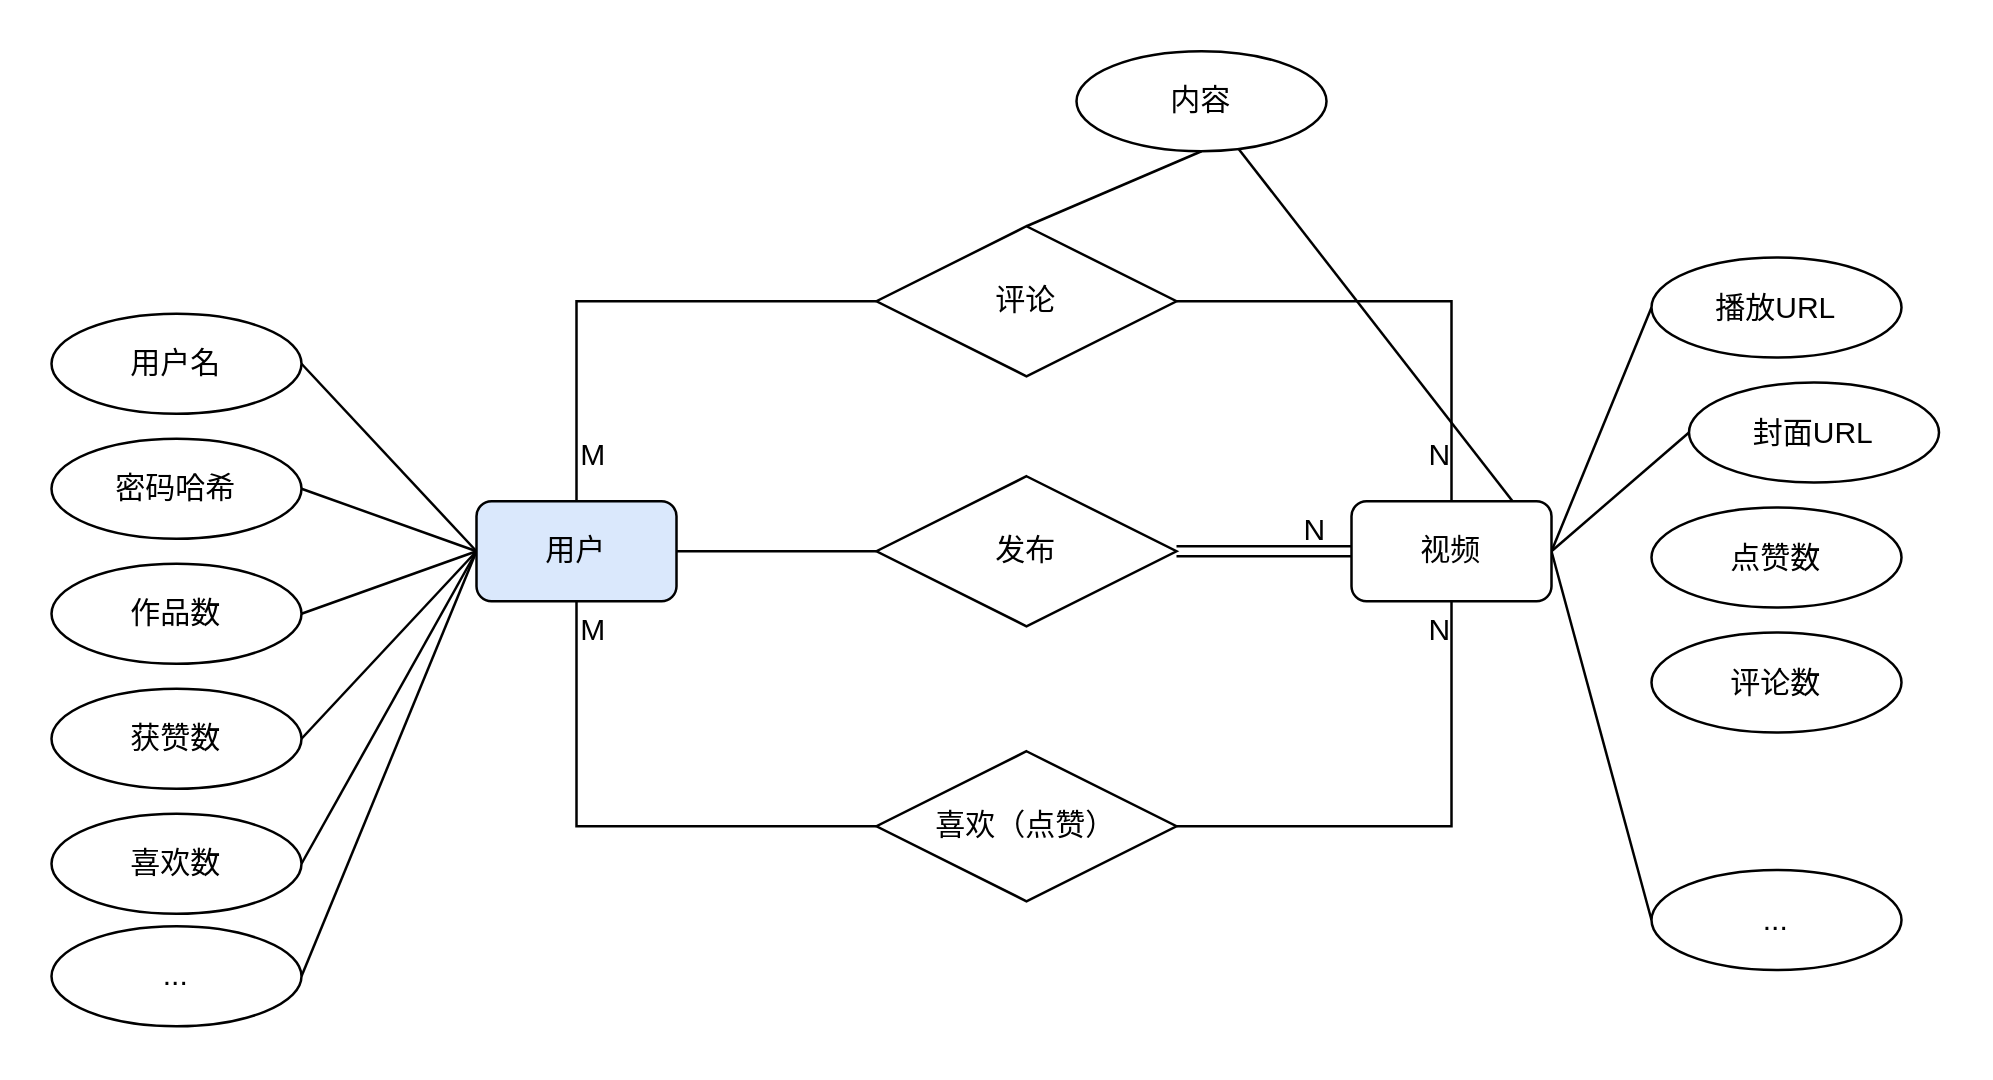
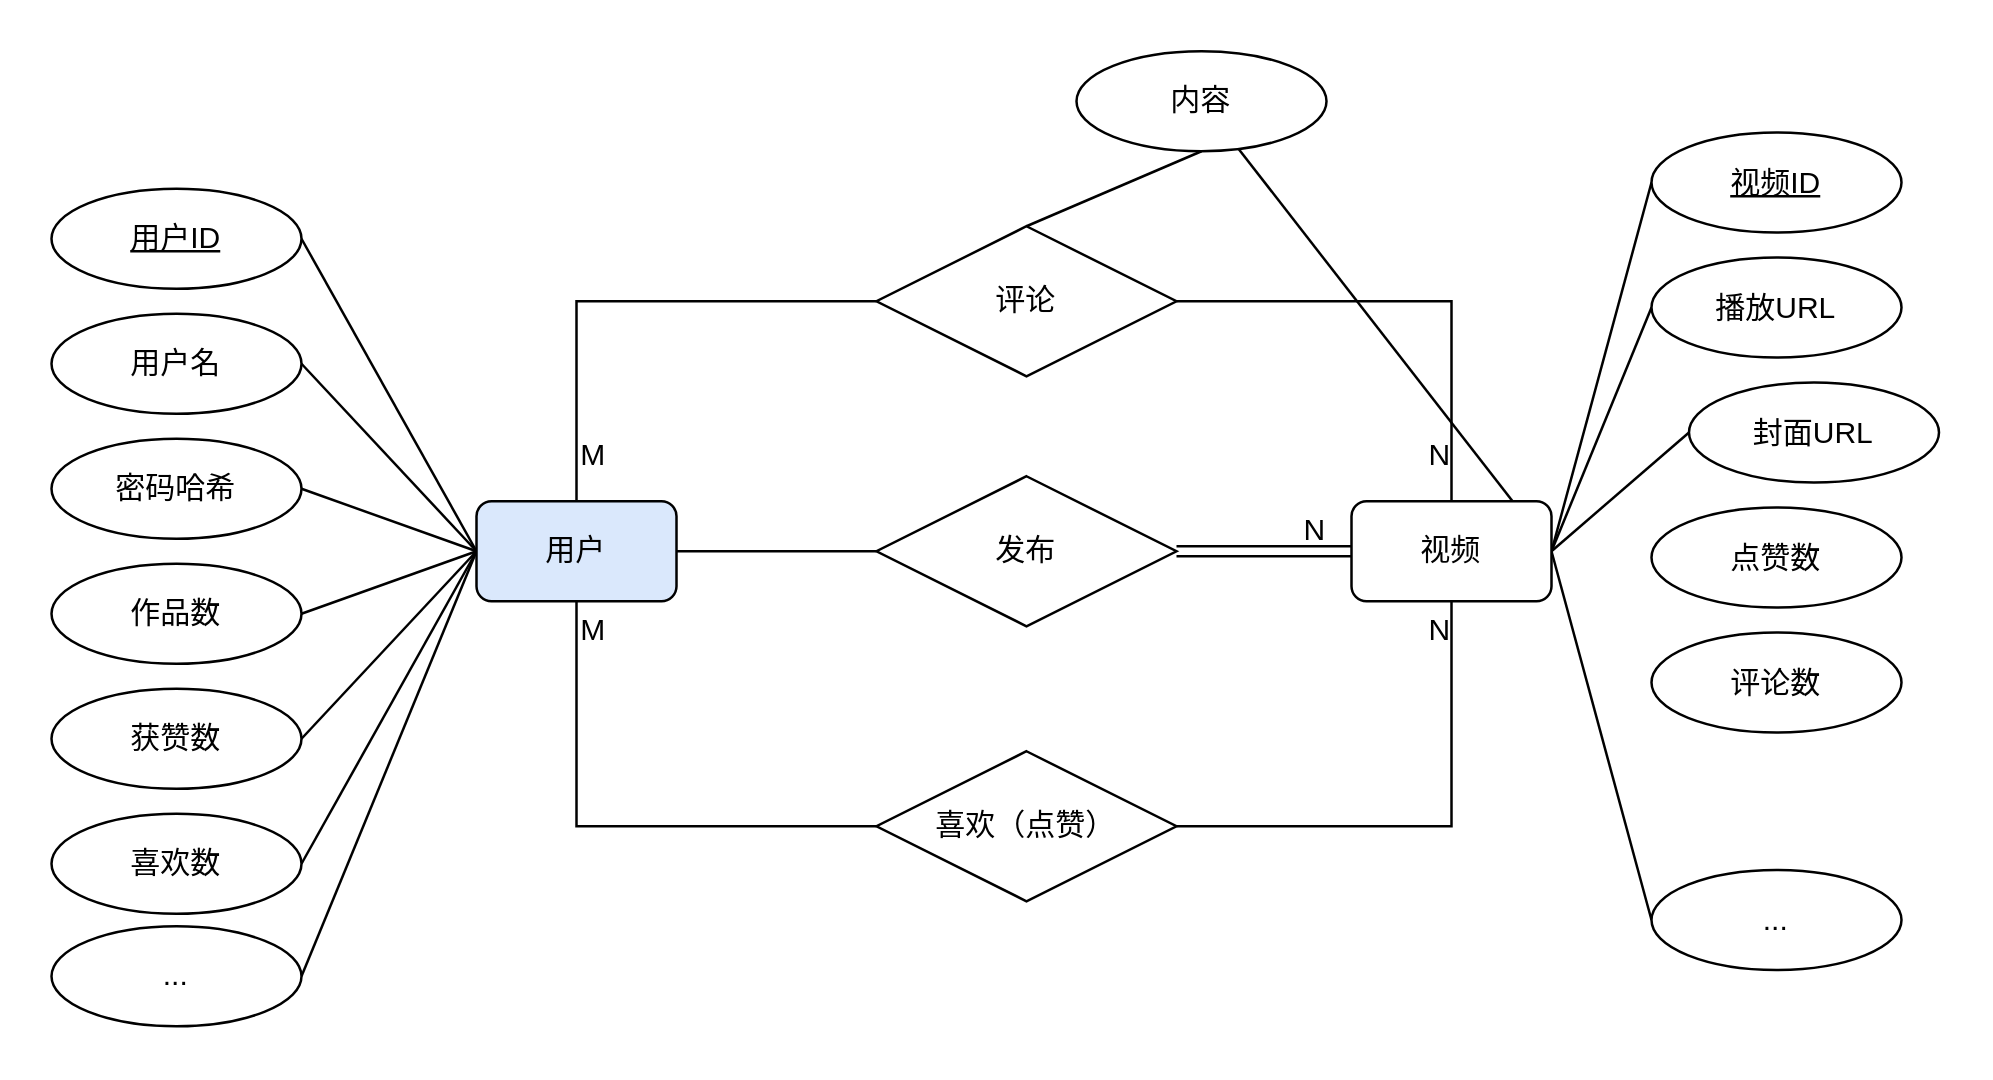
none -> (1776, 183)
none -> (176, 239)
none -> (1606, 350)
none -> (385, 388)
